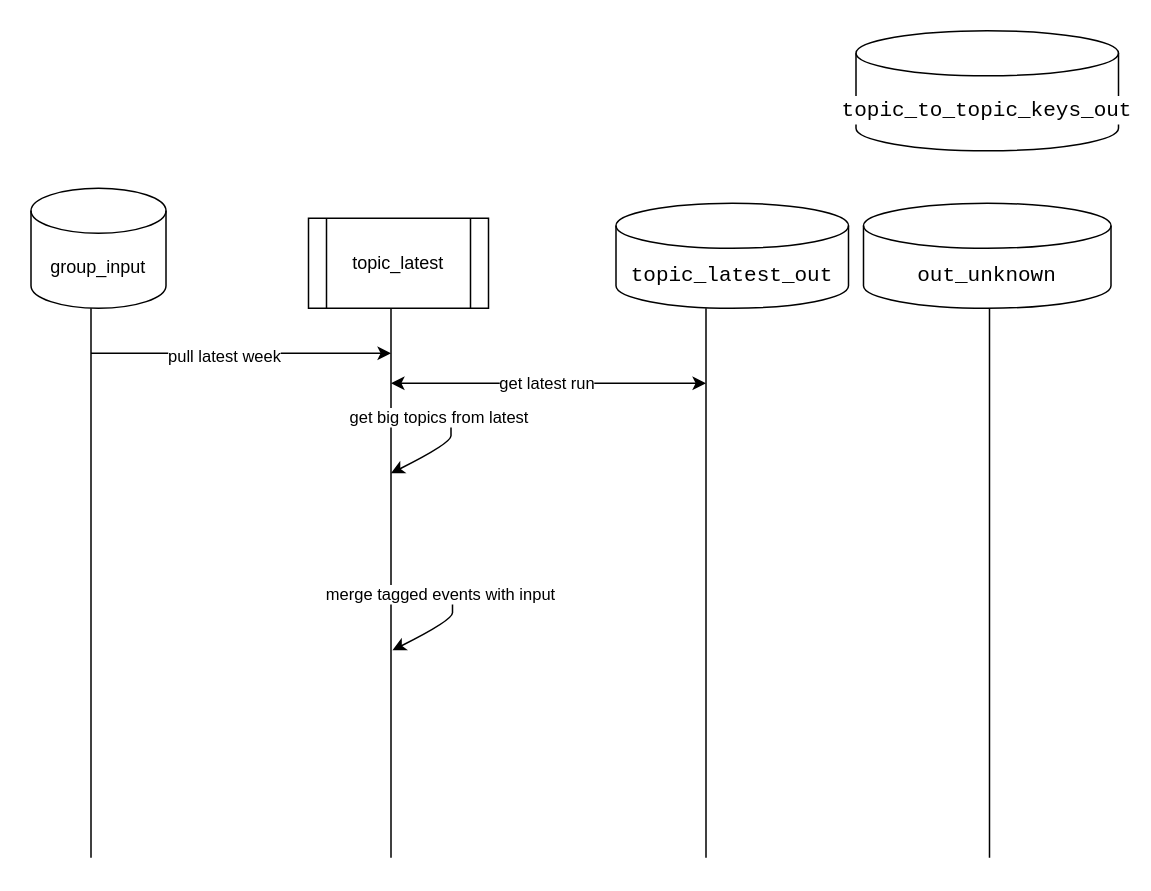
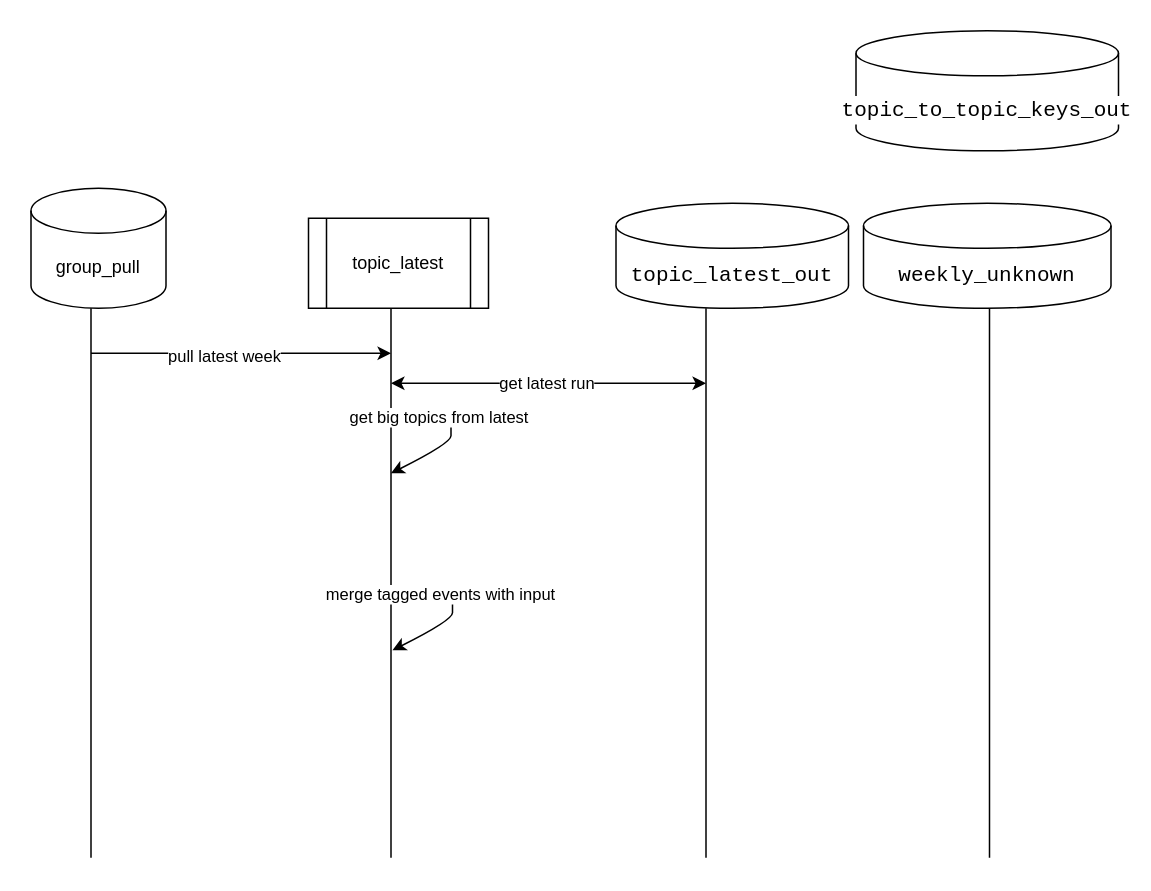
(98, 268) -> (98, 268)
(987, 275) -> (987, 275)
